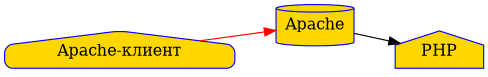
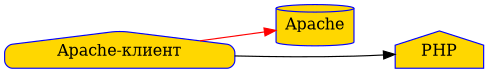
(372, 37) -> (309, 57)
